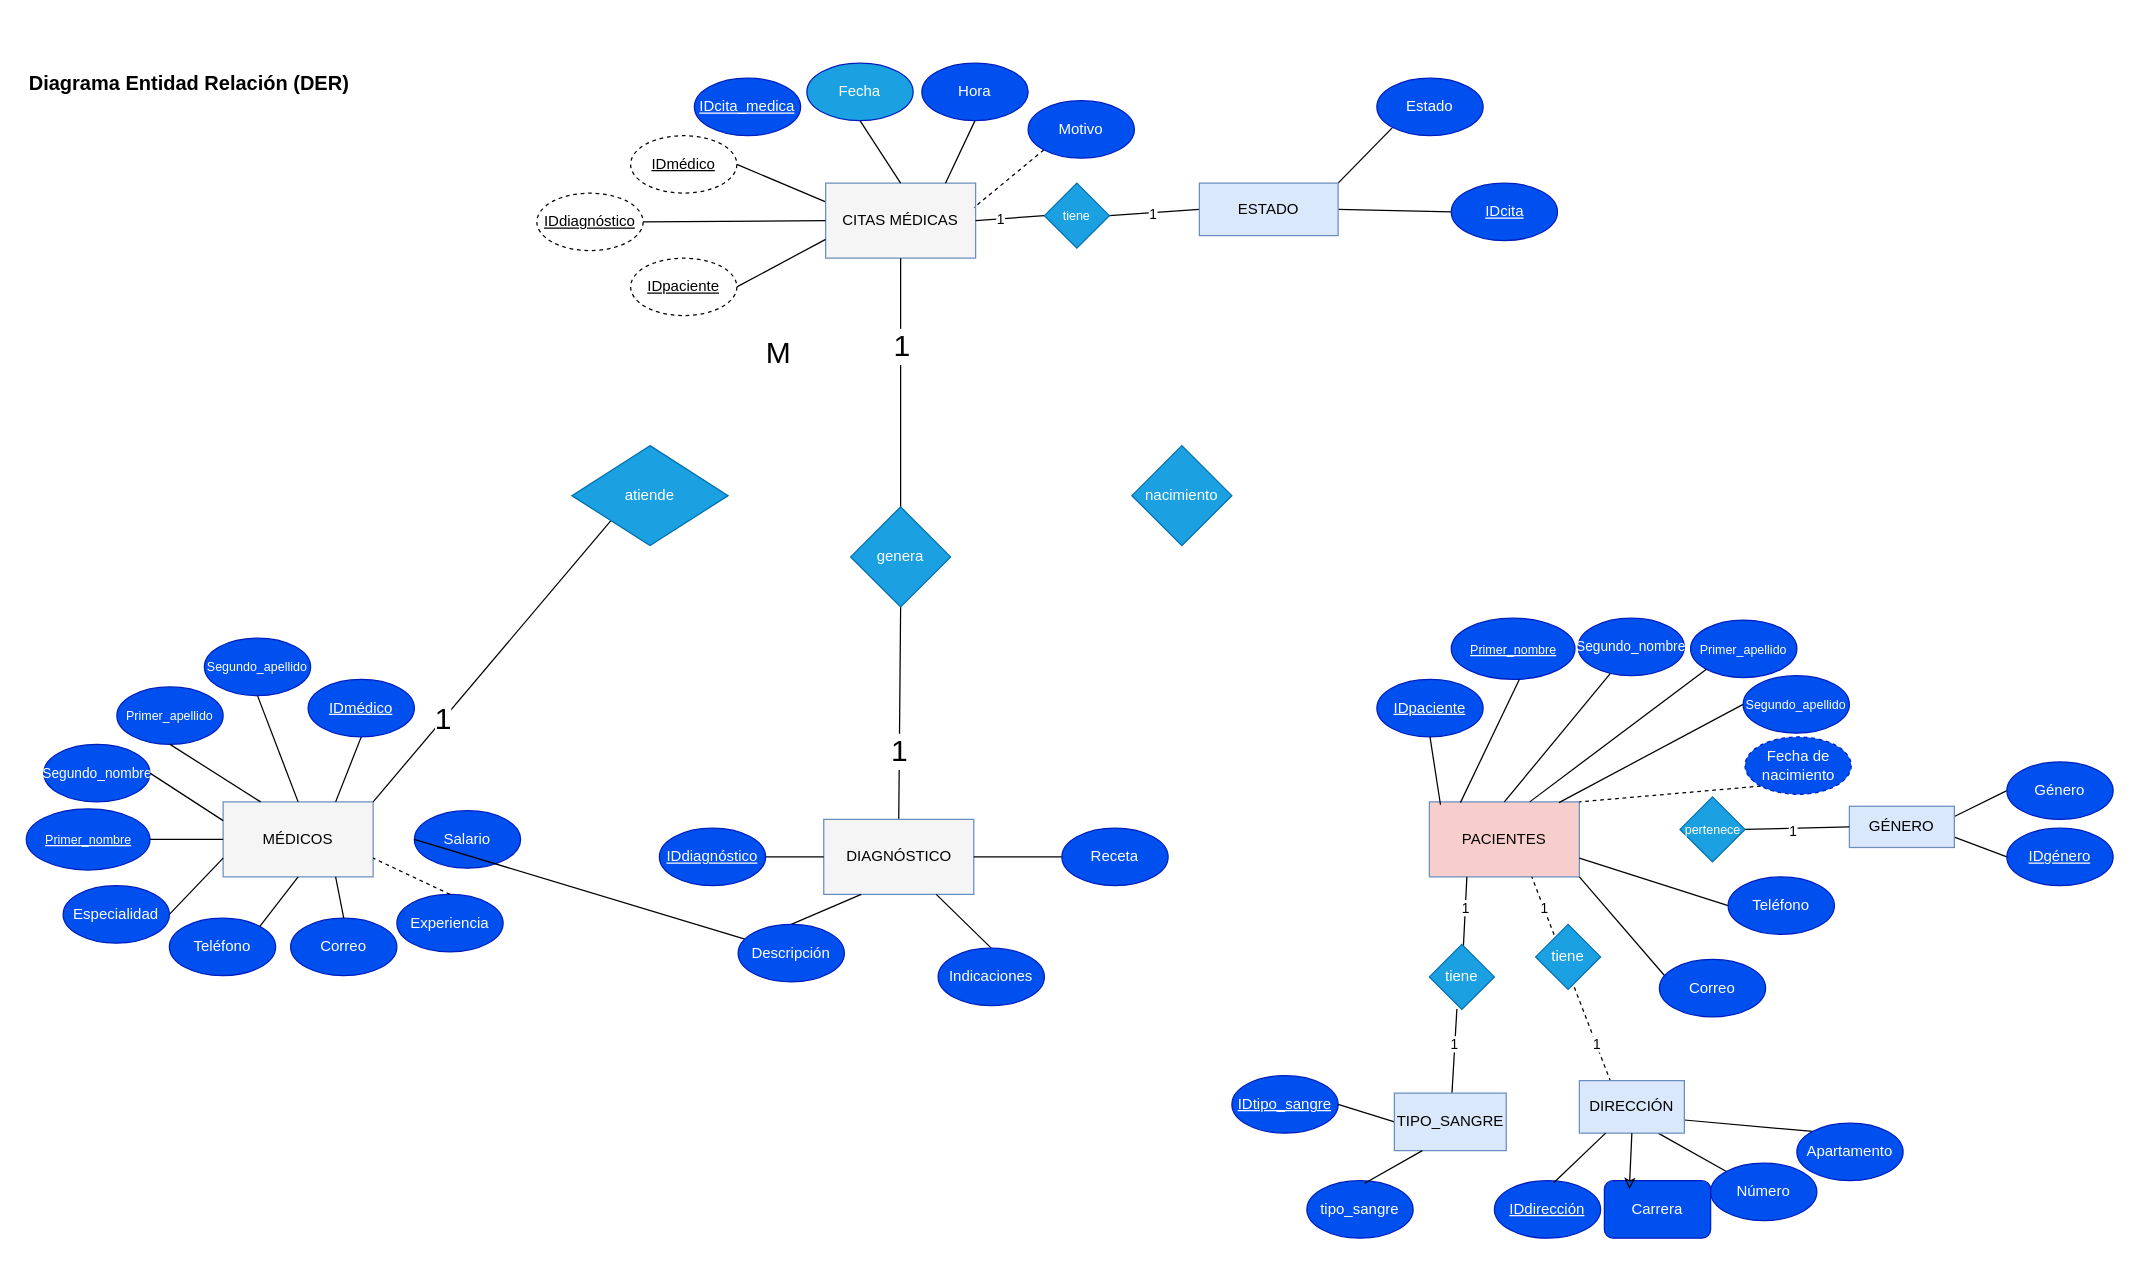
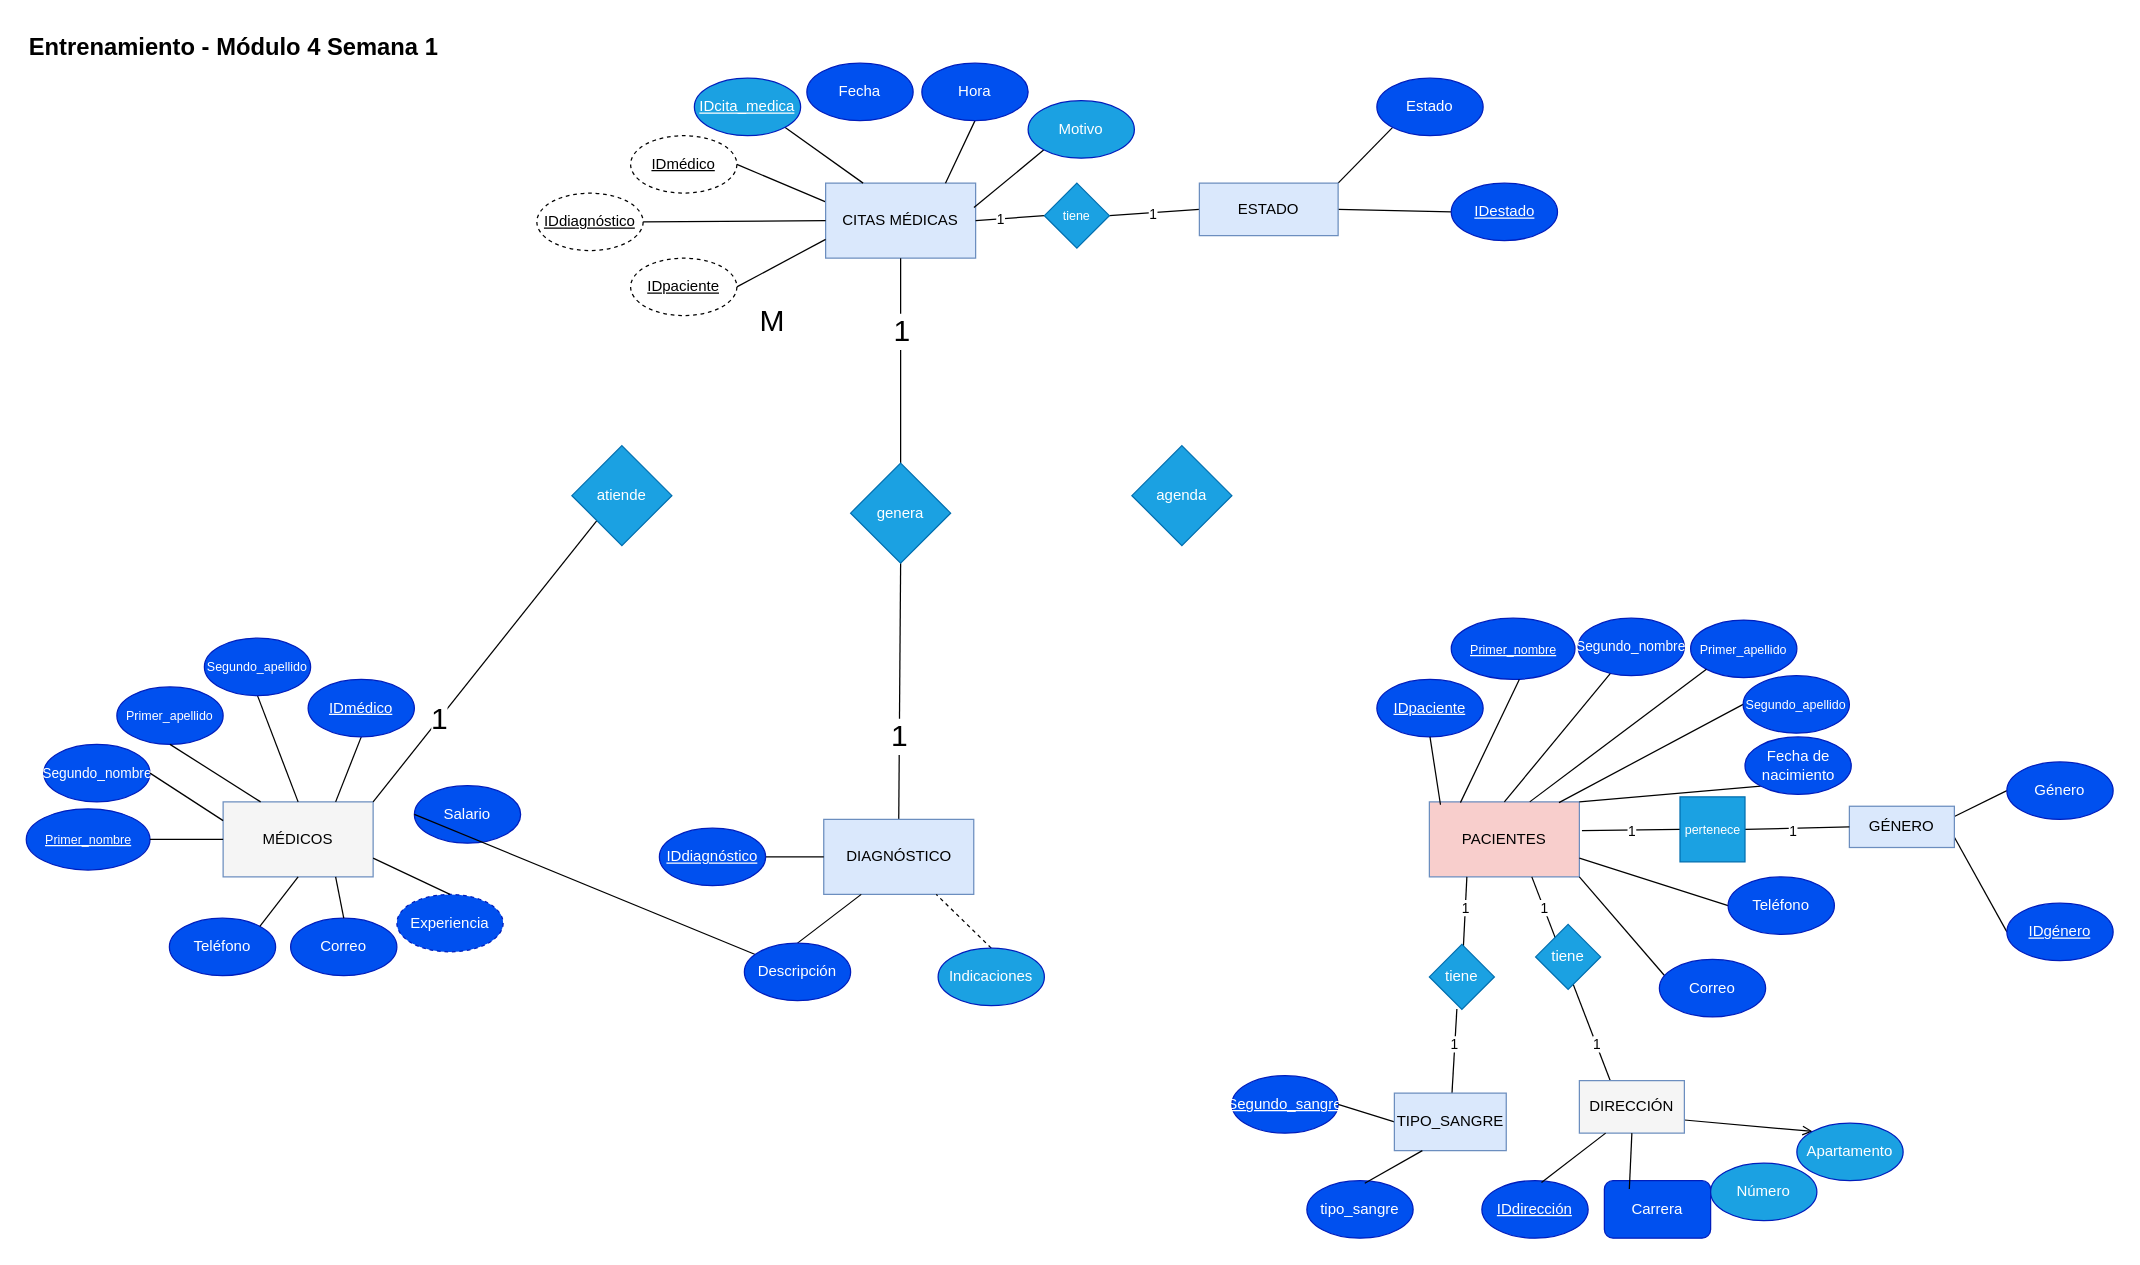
none -> (239, 44)
(239, 82) -> none
(860, 92) -> (860, 92)
(748, 107) -> (748, 107)
(1081, 129) -> (1081, 129)
(880, 152) -> none
none -> (824, 155)
(1008, 179) -> (1008, 179)
(1505, 212) -> (1505, 212)
(901, 221) -> (901, 221)
(778, 353) -> (772, 322)
(650, 496) -> (622, 496)
(1182, 496) -> (1182, 496)
(901, 557) -> (901, 513)
(1798, 766) -> (1798, 766)
(1671, 794) -> (1671, 794)
(1713, 829) -> (1713, 829)
none -> (1631, 830)
(468, 839) -> (468, 814)
(899, 857) -> (899, 857)
(1018, 857) -> none
(1115, 857) -> none
(2060, 857) -> (2060, 932)
(412, 876) -> (412, 876)
(196, 887) -> none
(116, 914) -> none
(963, 921) -> (963, 921)
(450, 923) -> (450, 923)
(791, 953) -> (798, 972)
(991, 977) -> (991, 977)
(1583, 1010) -> (1583, 1010)
(1285, 1104) -> (1285, 1104)
(1632, 1107) -> (1632, 1107)
(1806, 1131) -> (1806, 1131)
(1692, 1152) -> none
(1850, 1152) -> (1850, 1152)
(1630, 1179) -> (1630, 1182)
(1764, 1192) -> (1764, 1192)
(1548, 1209) -> (1535, 1209)
